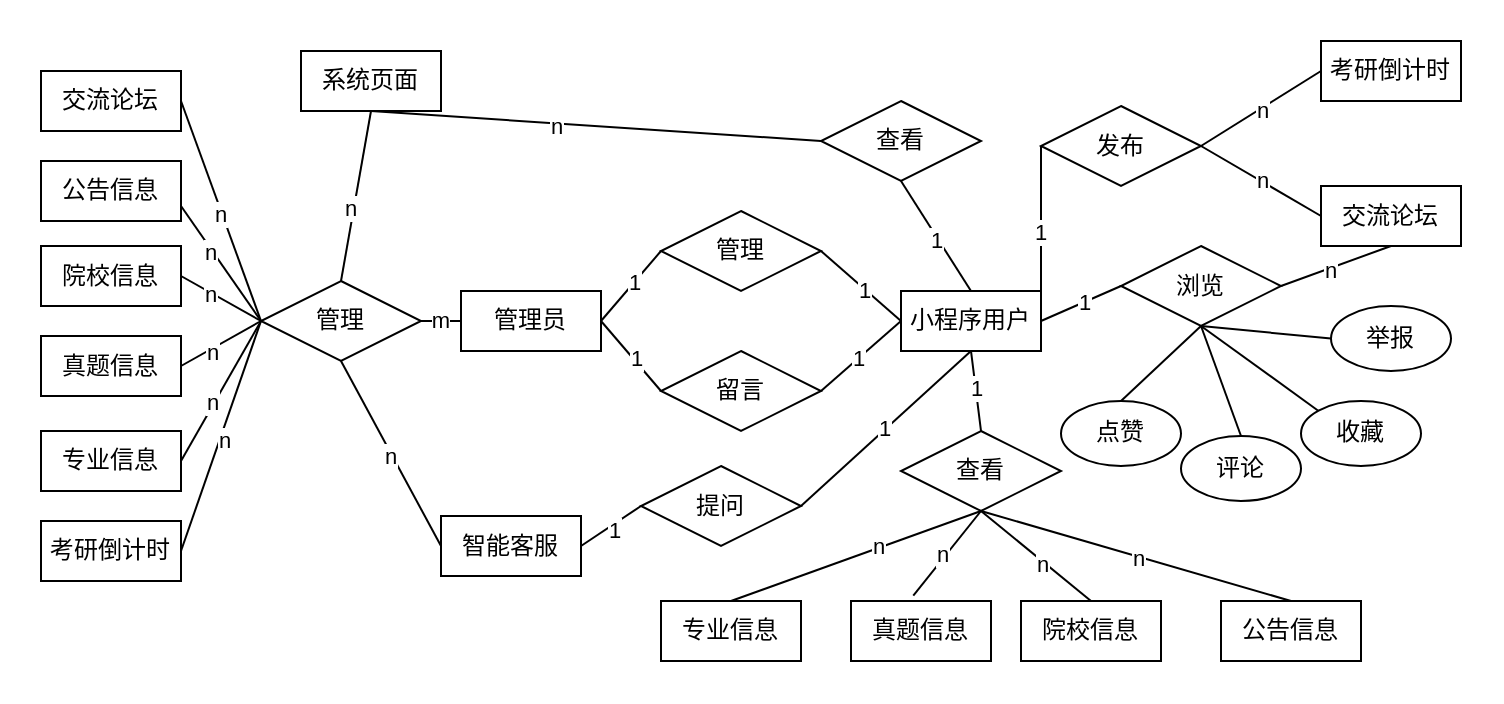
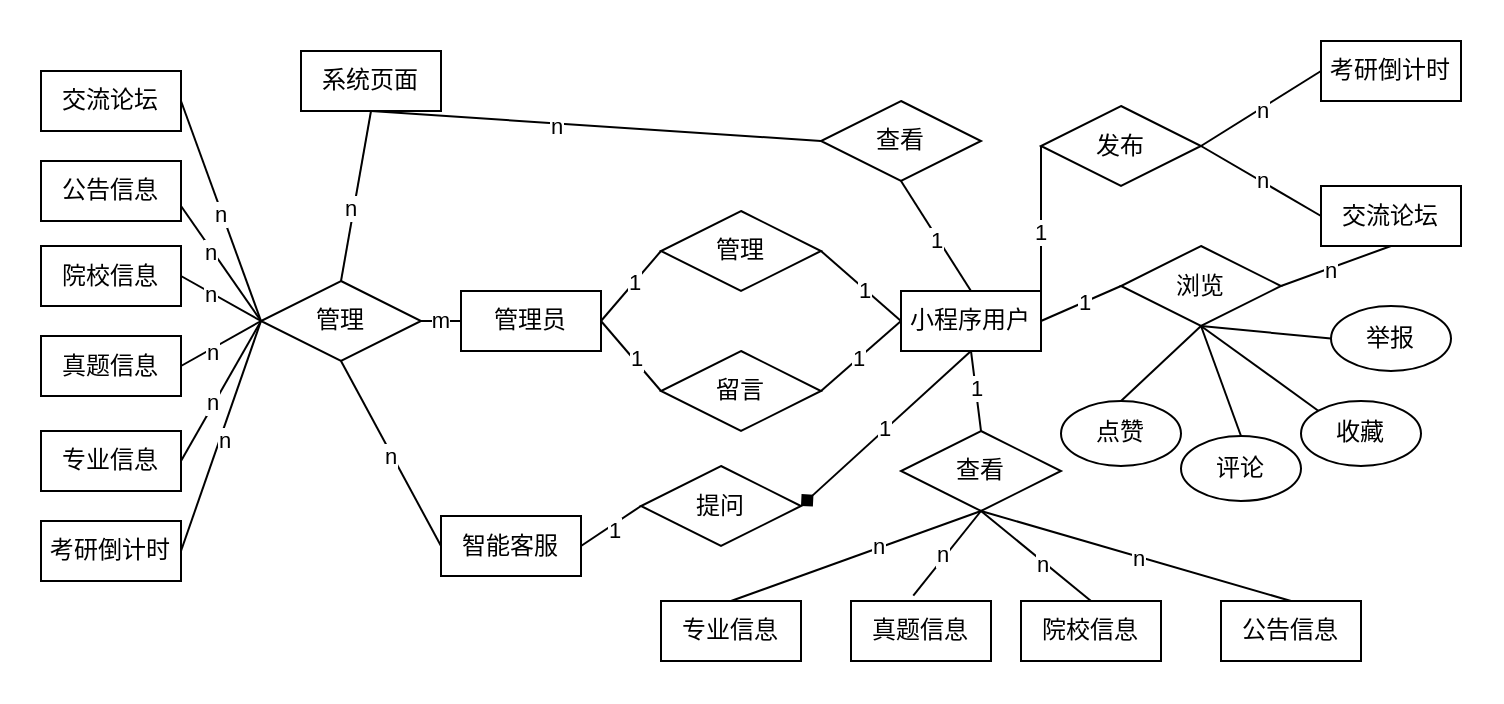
(808, 500) -> (813, 495)
